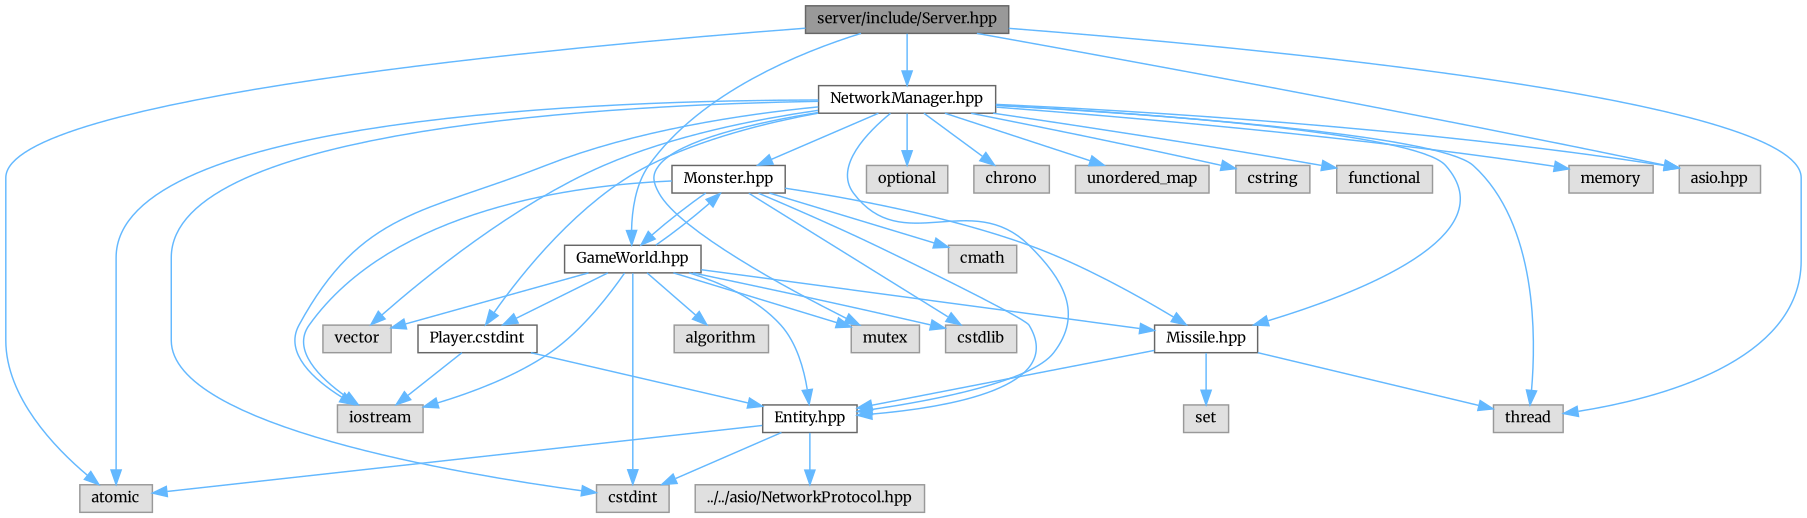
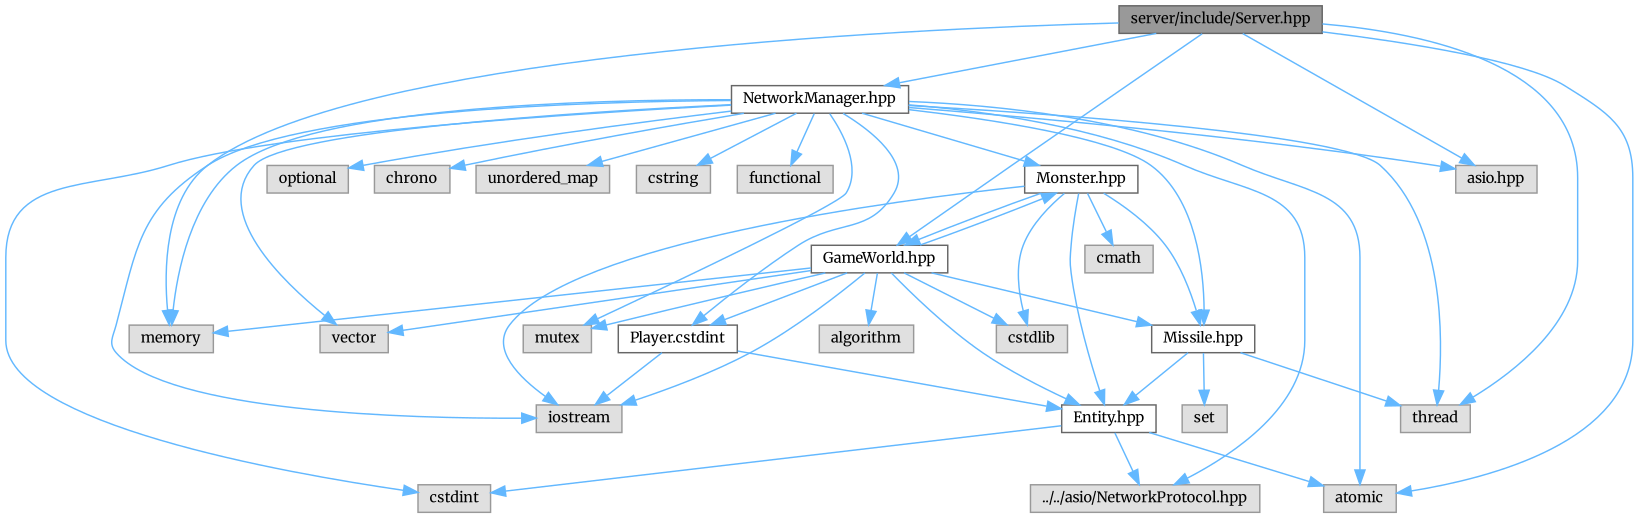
none -> (577, 63)
(1048, 267) -> (1257, 192)
(633, 366) -> (520, 300)
